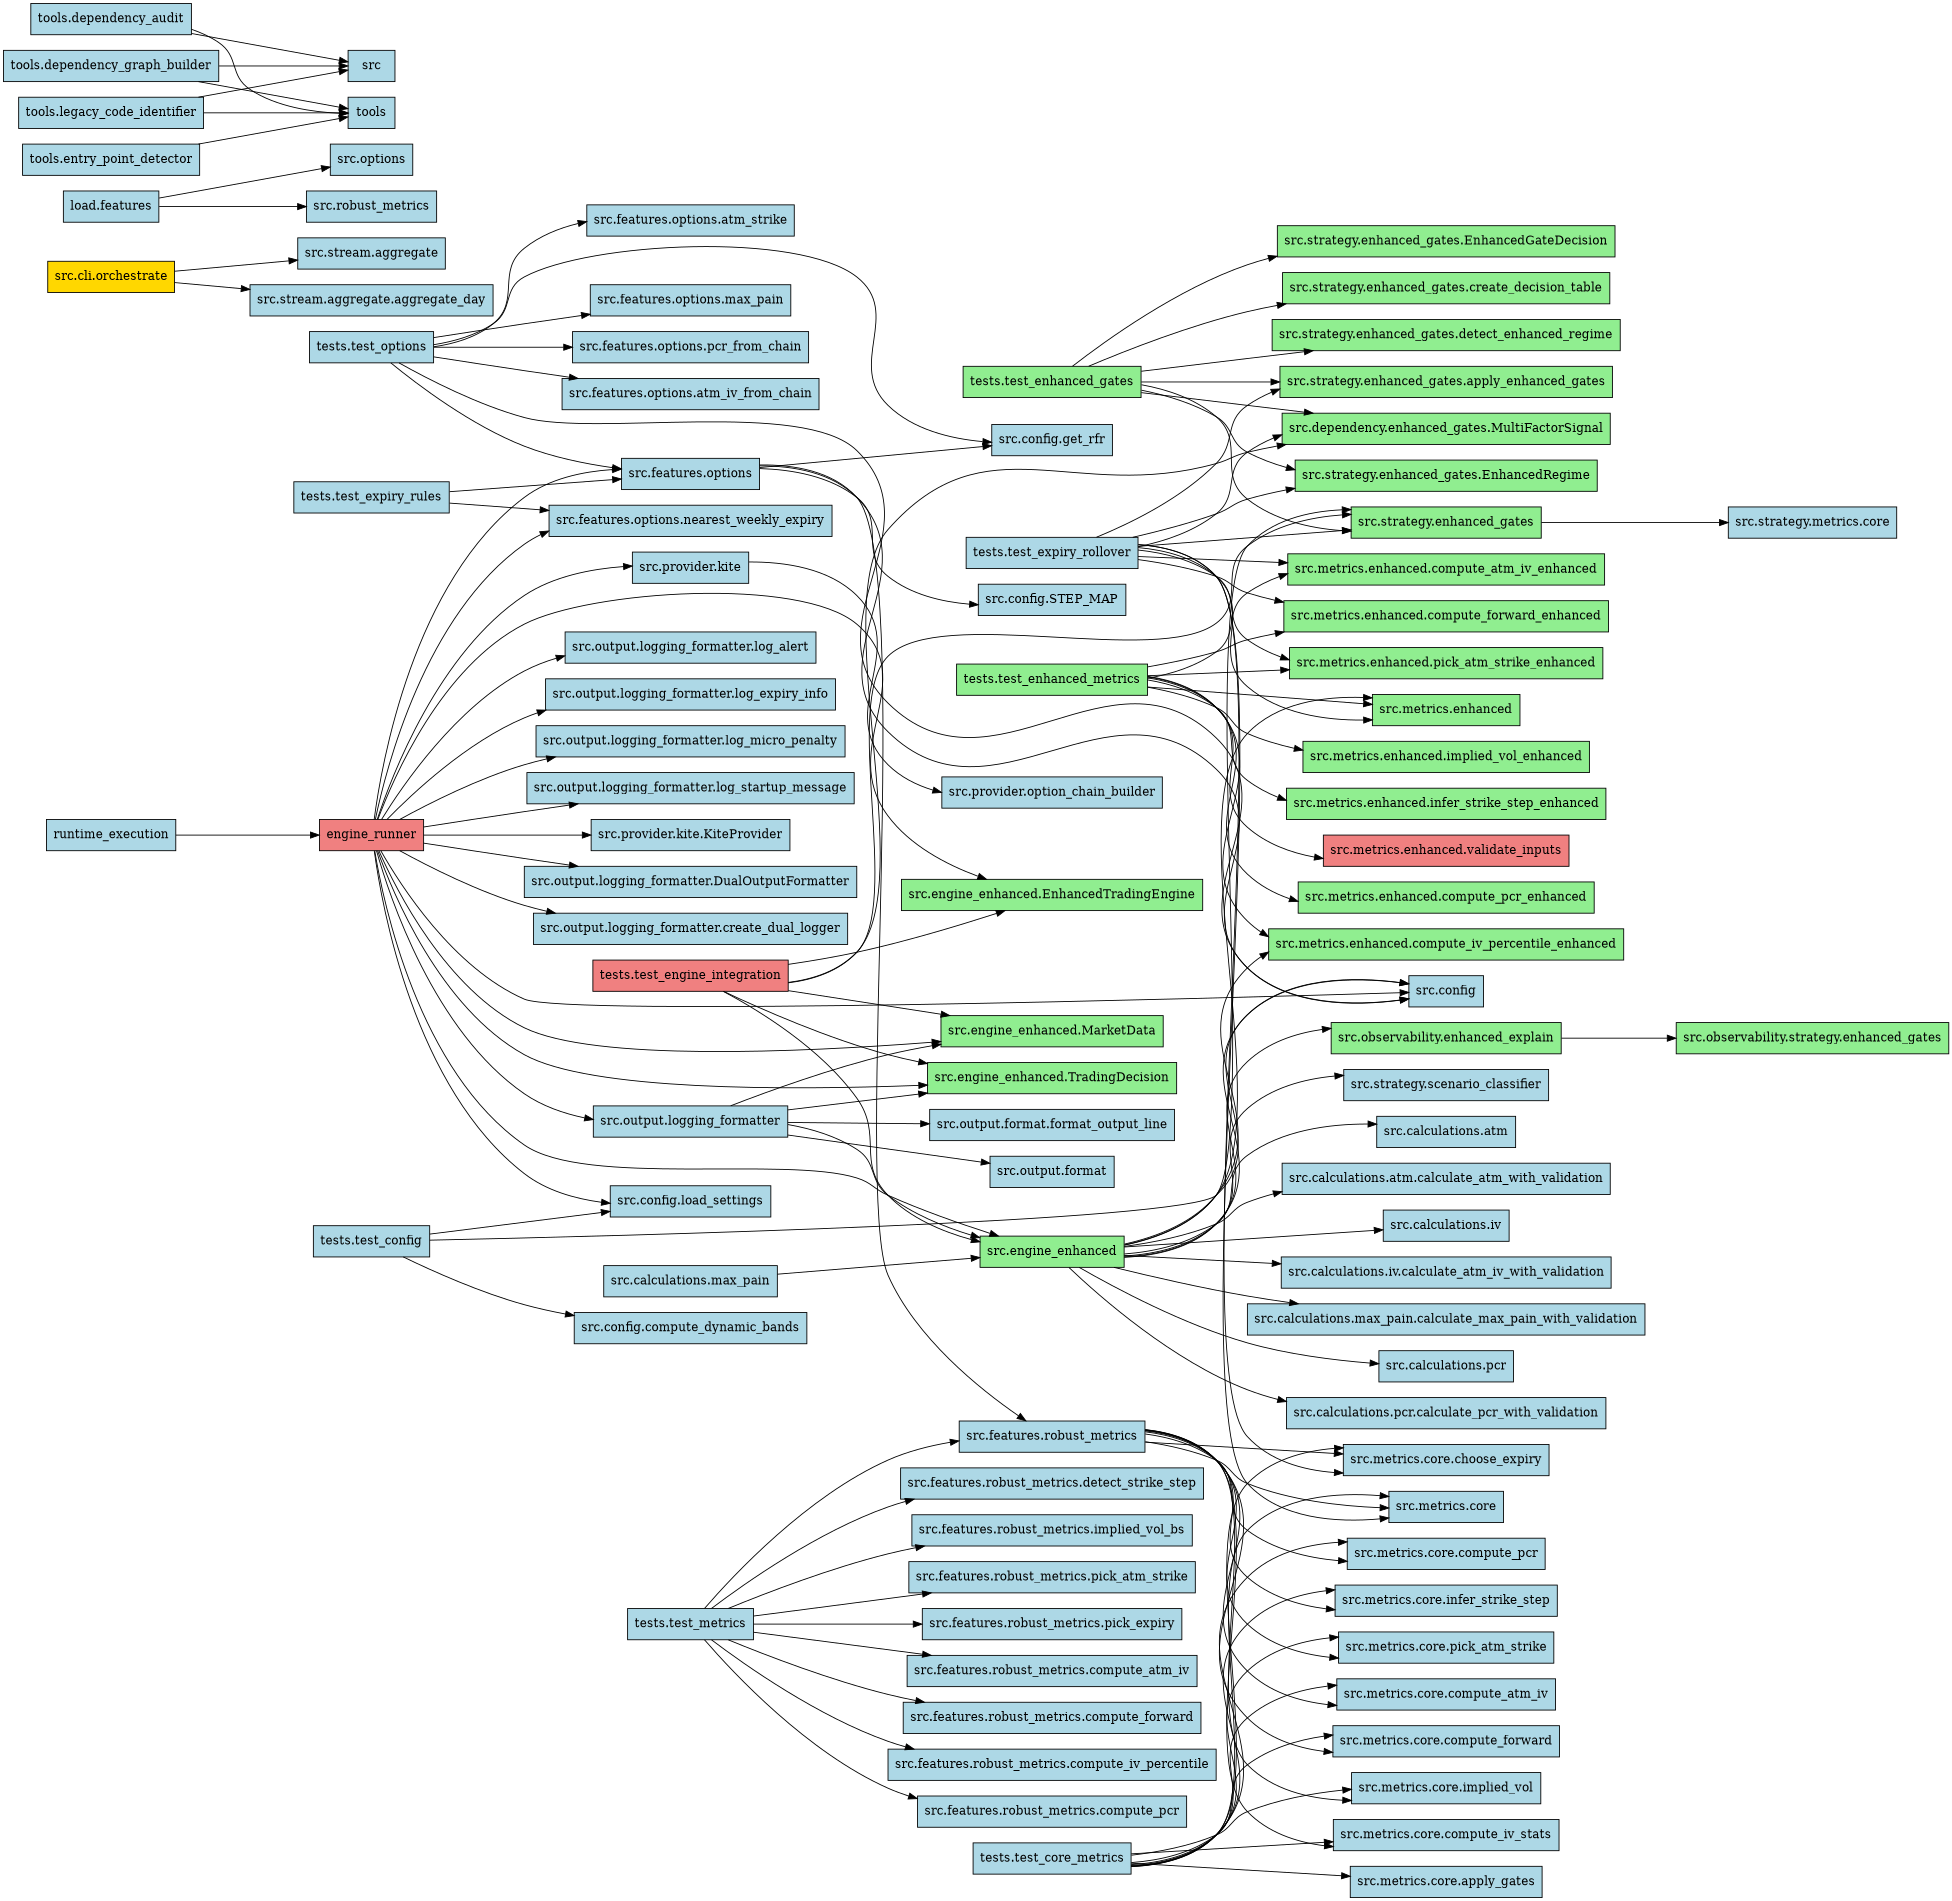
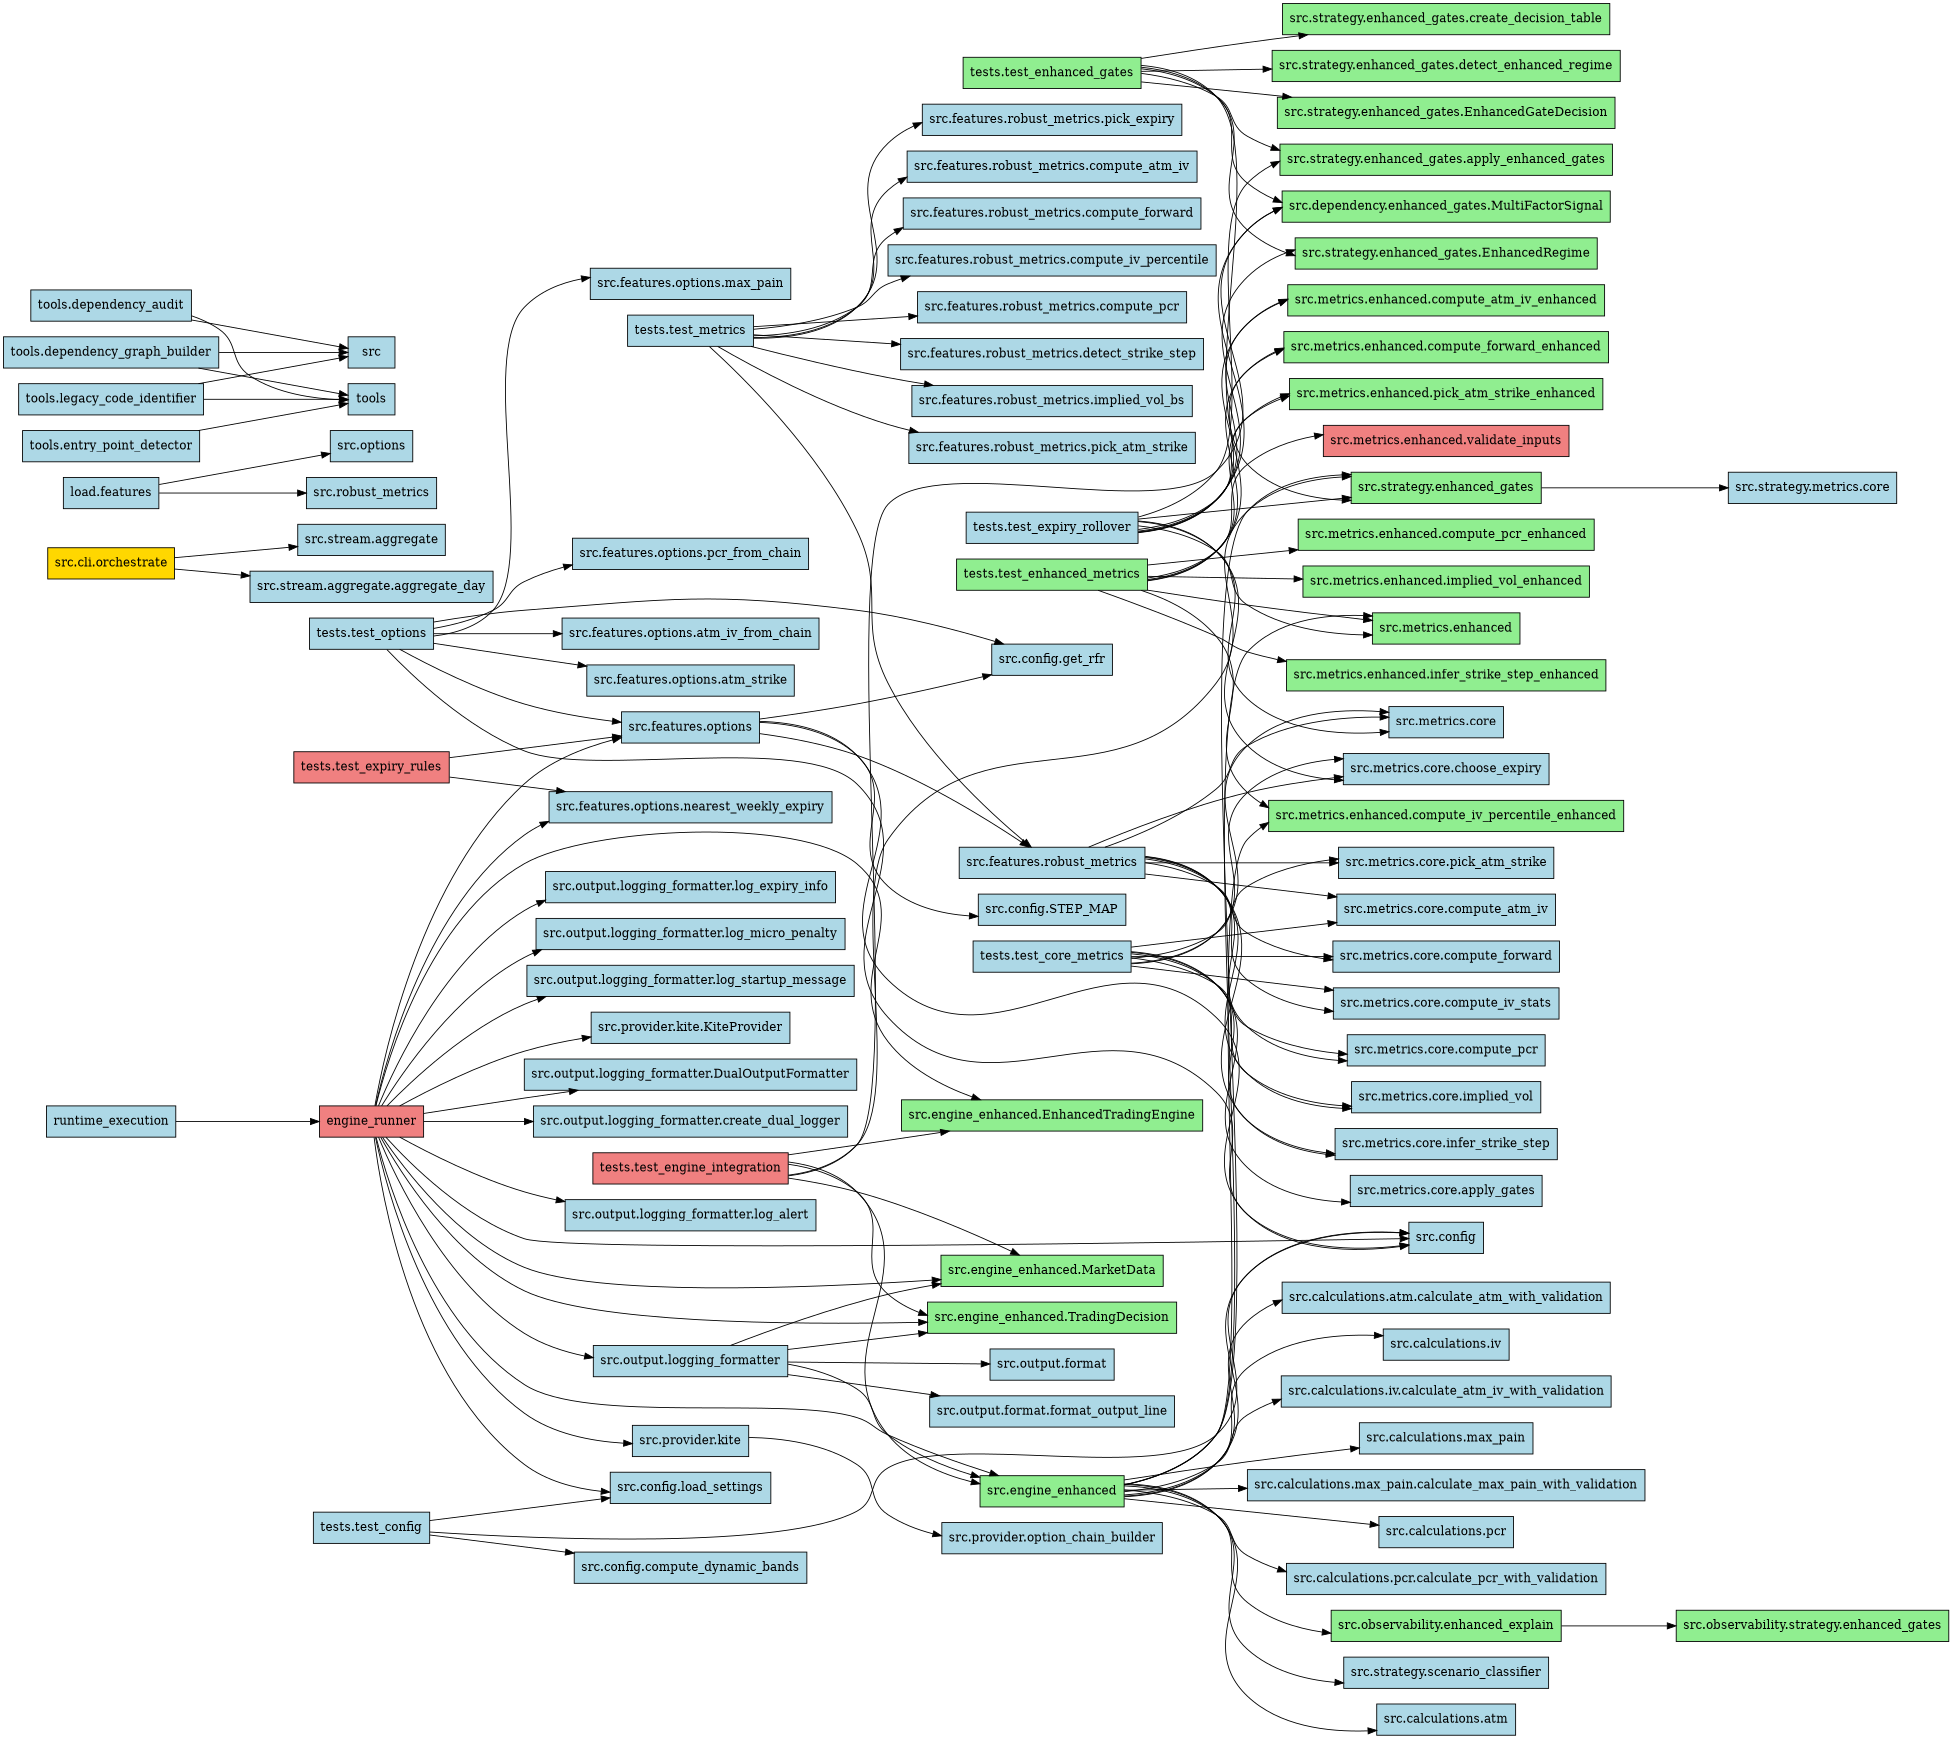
(372, 497) -> (372, 767)
(874, 1266) -> (1237, 1463)
